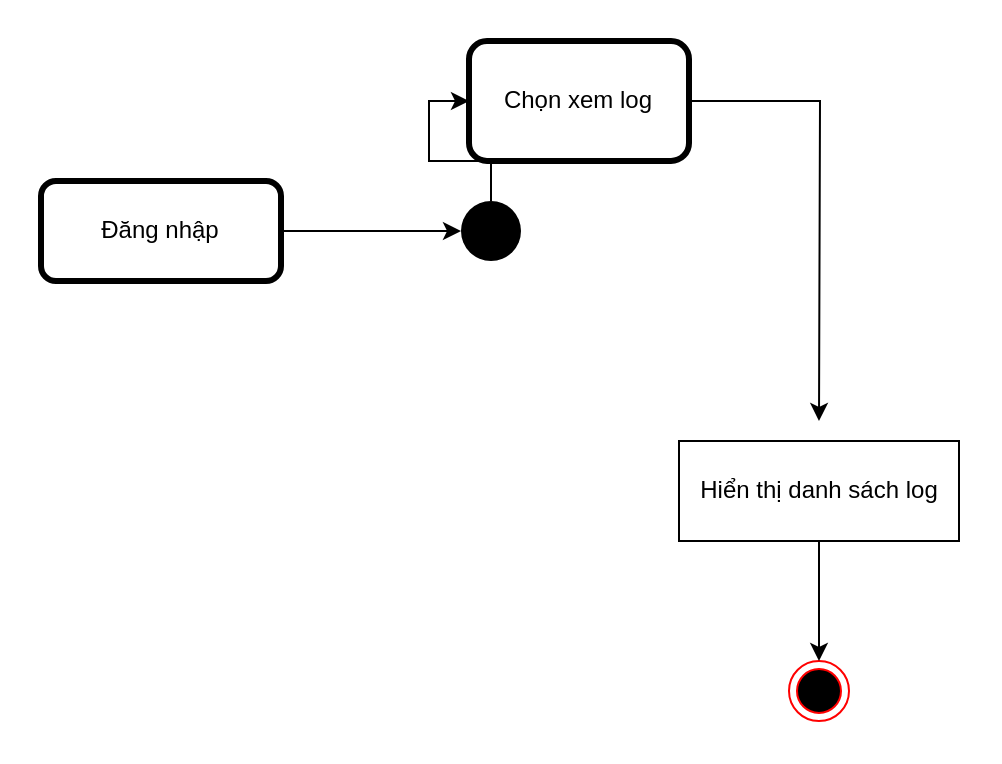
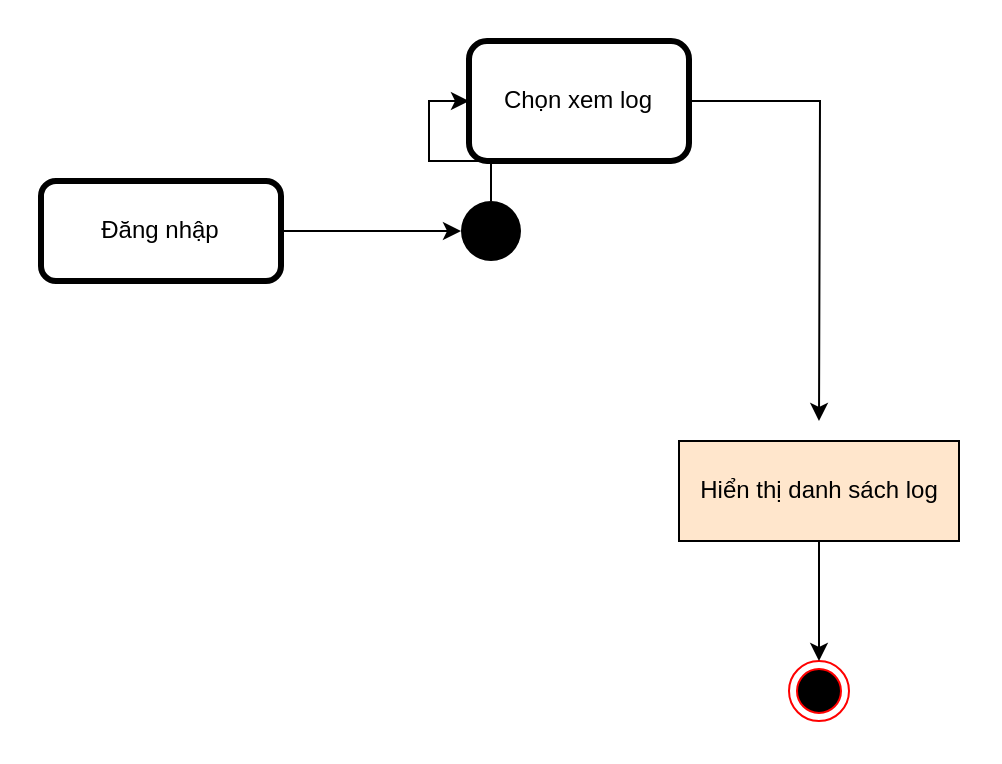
(819, 491) -> (819, 491)
